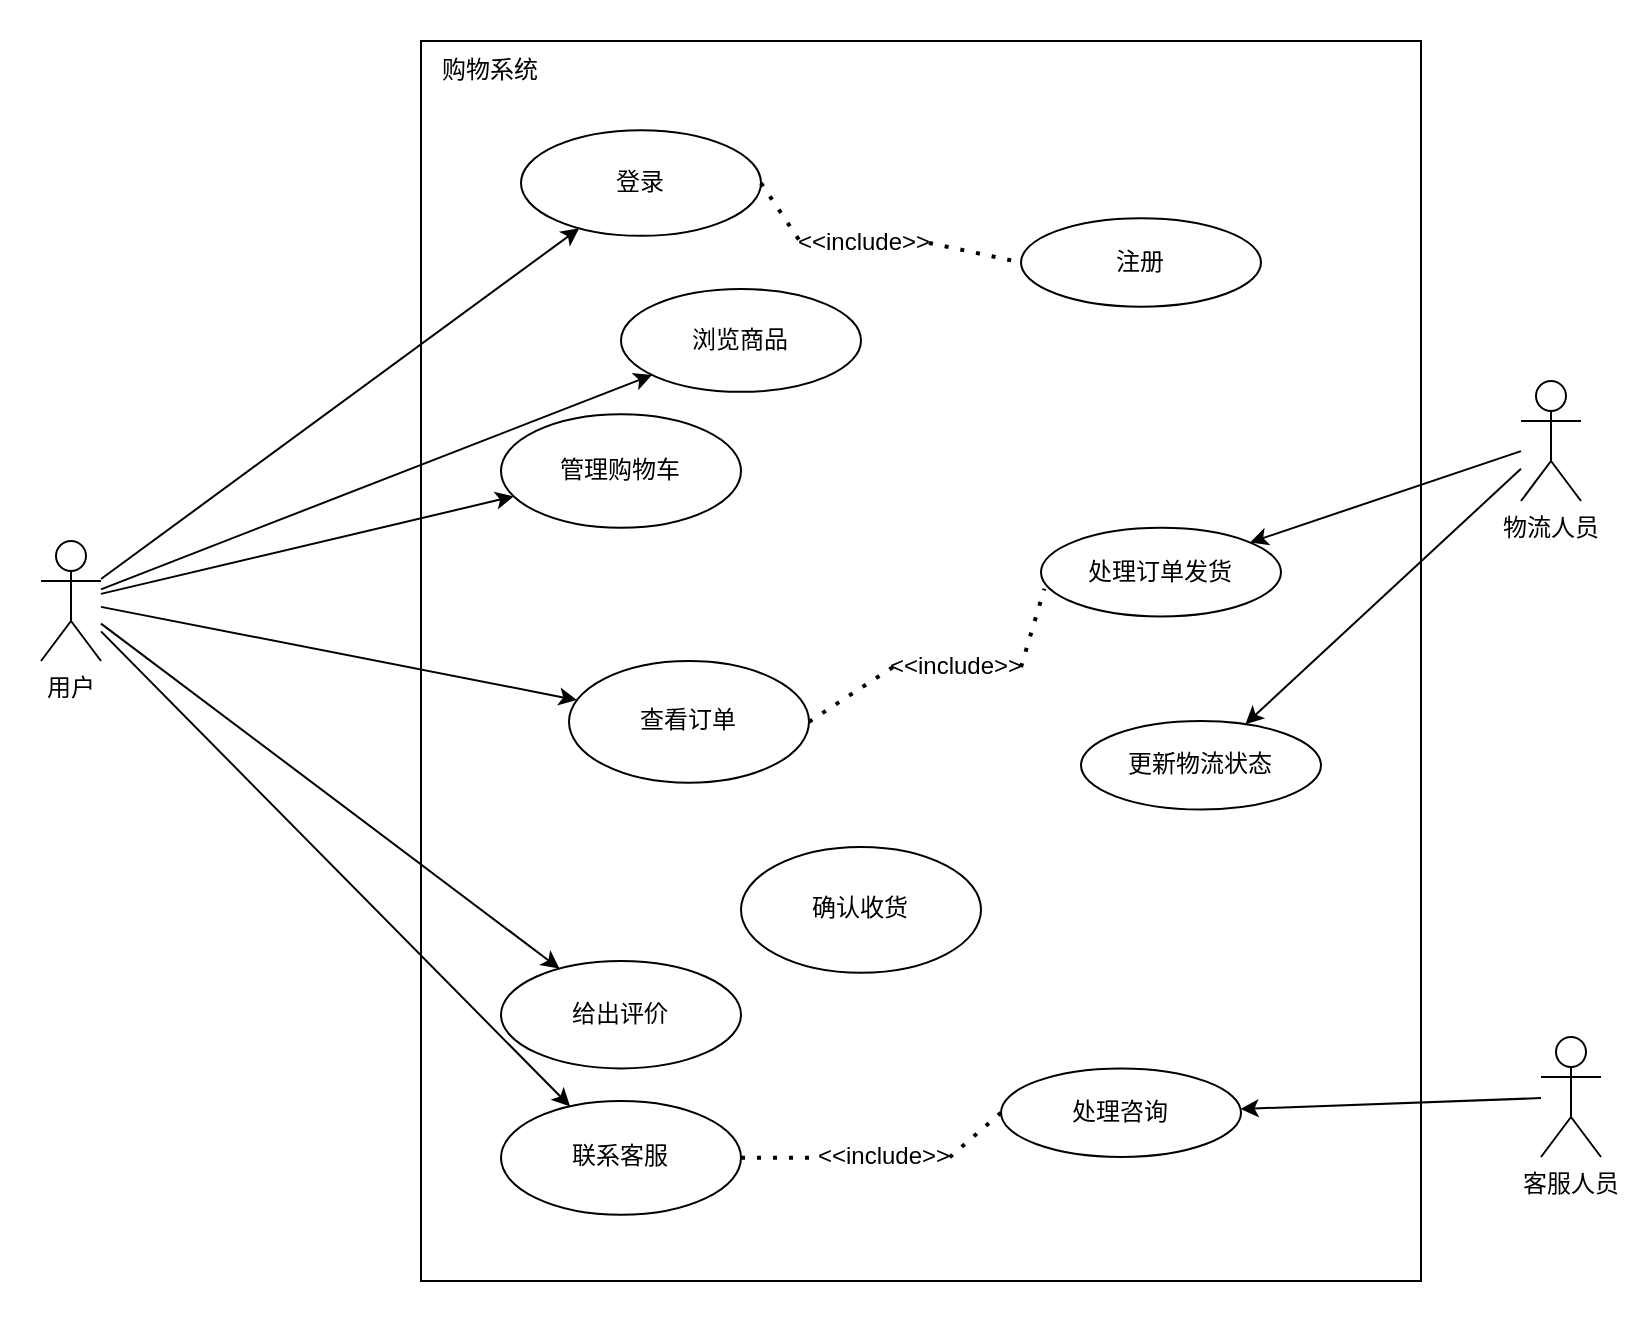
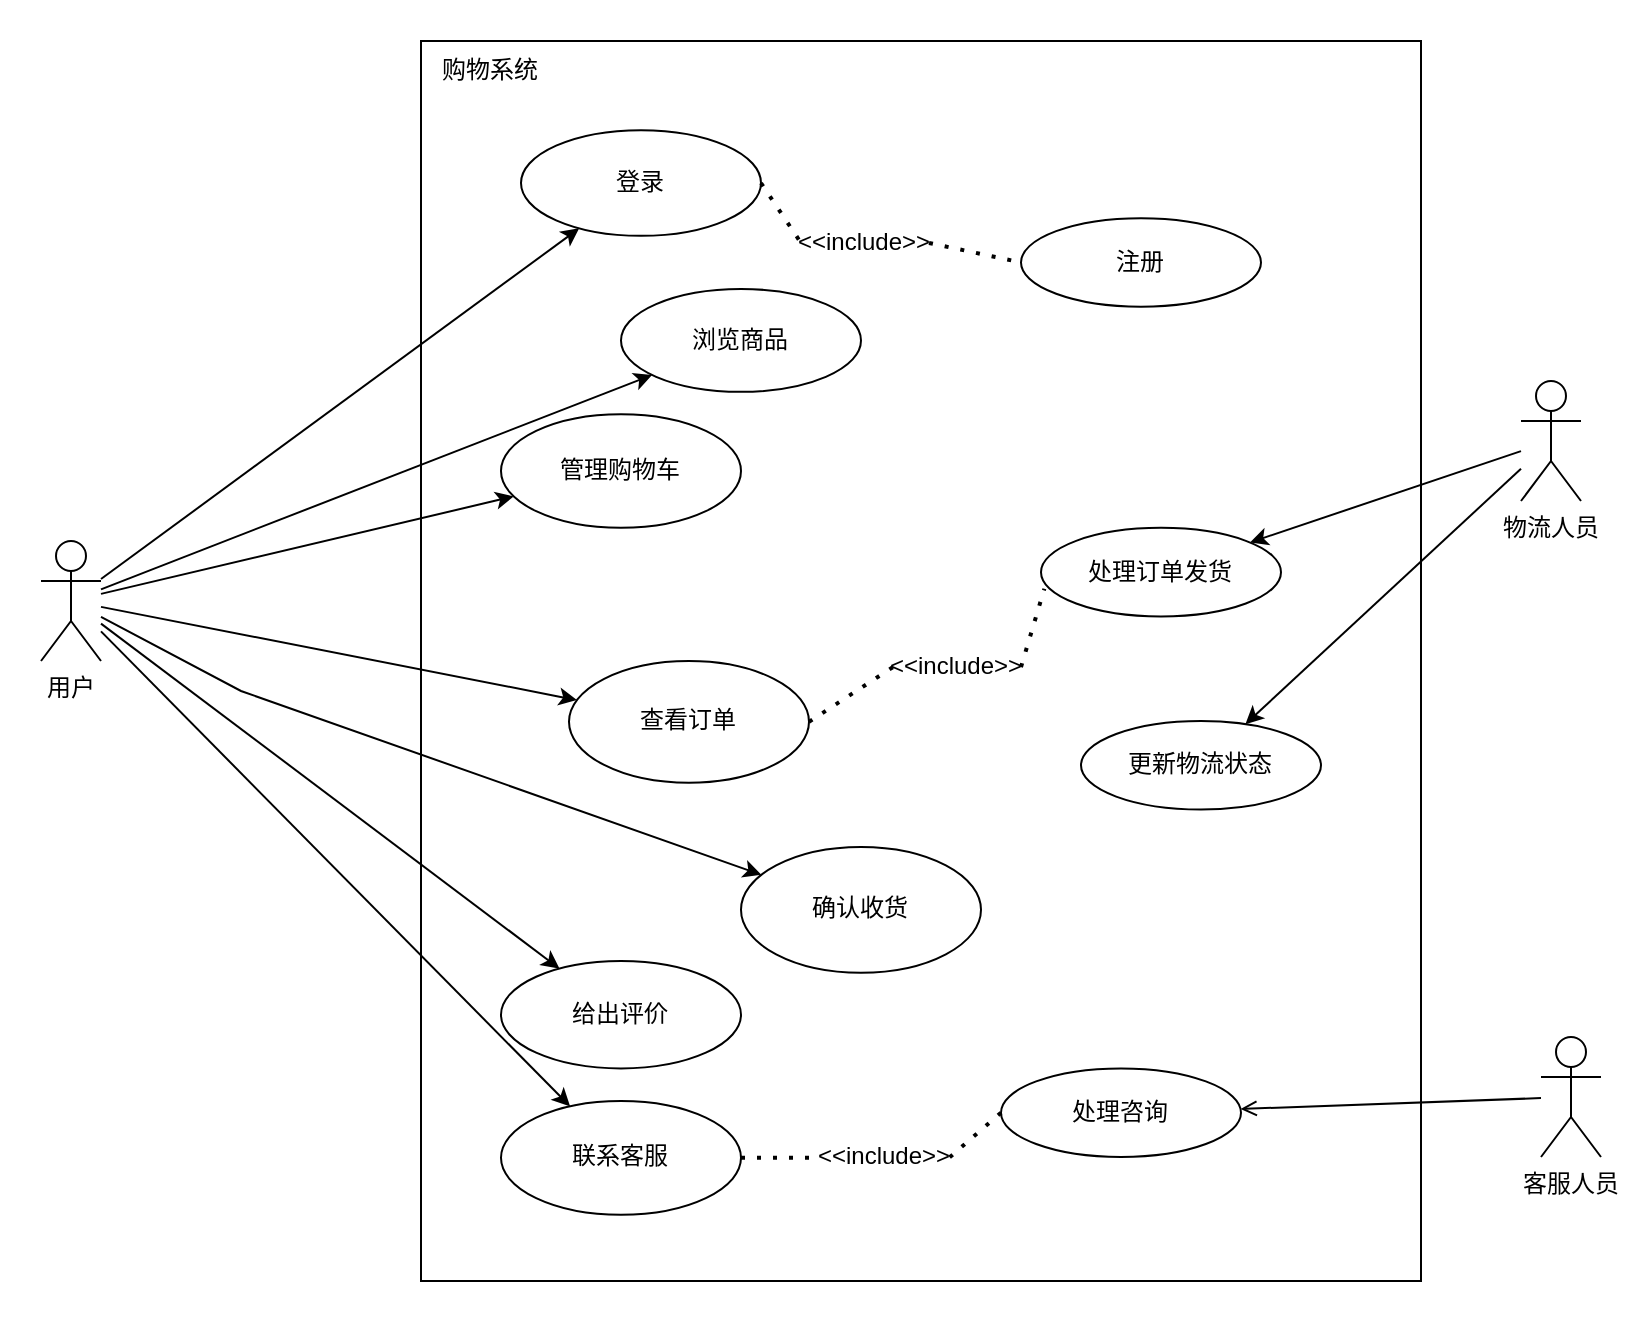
none -> (420, 754)
(1255, 1108) -> (1252, 1109)
